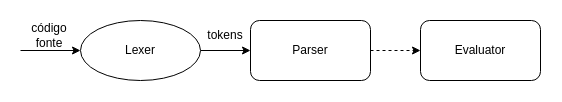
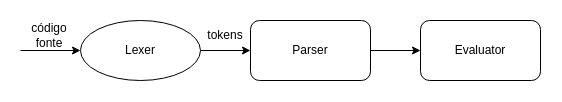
(393, 51) -> (393, 51)
